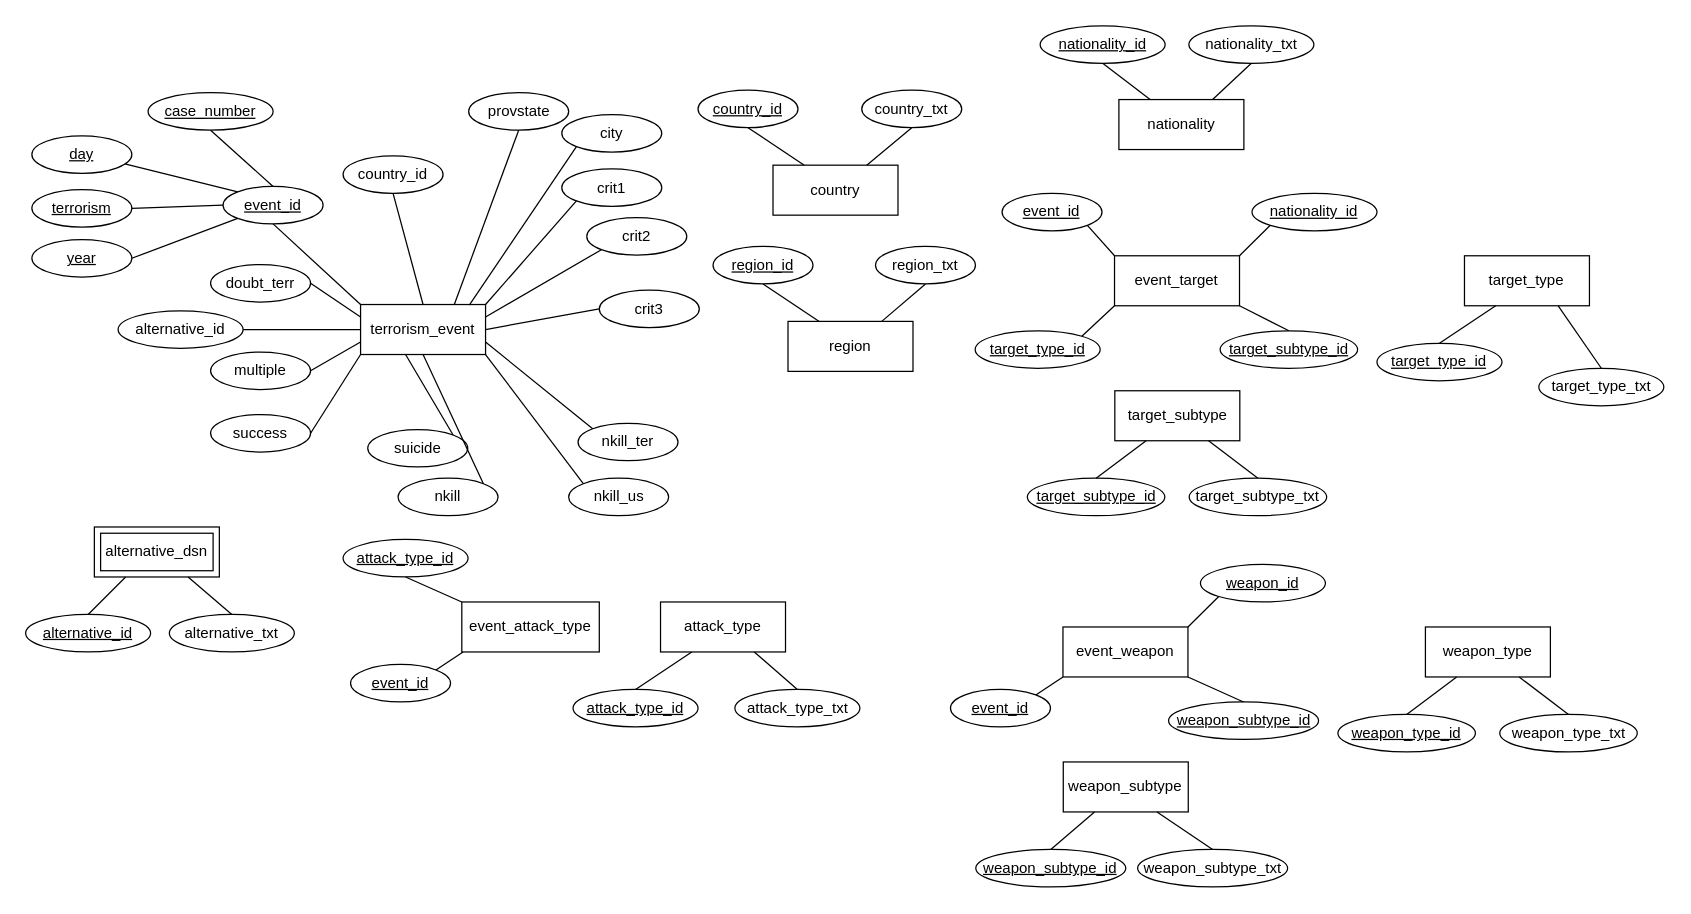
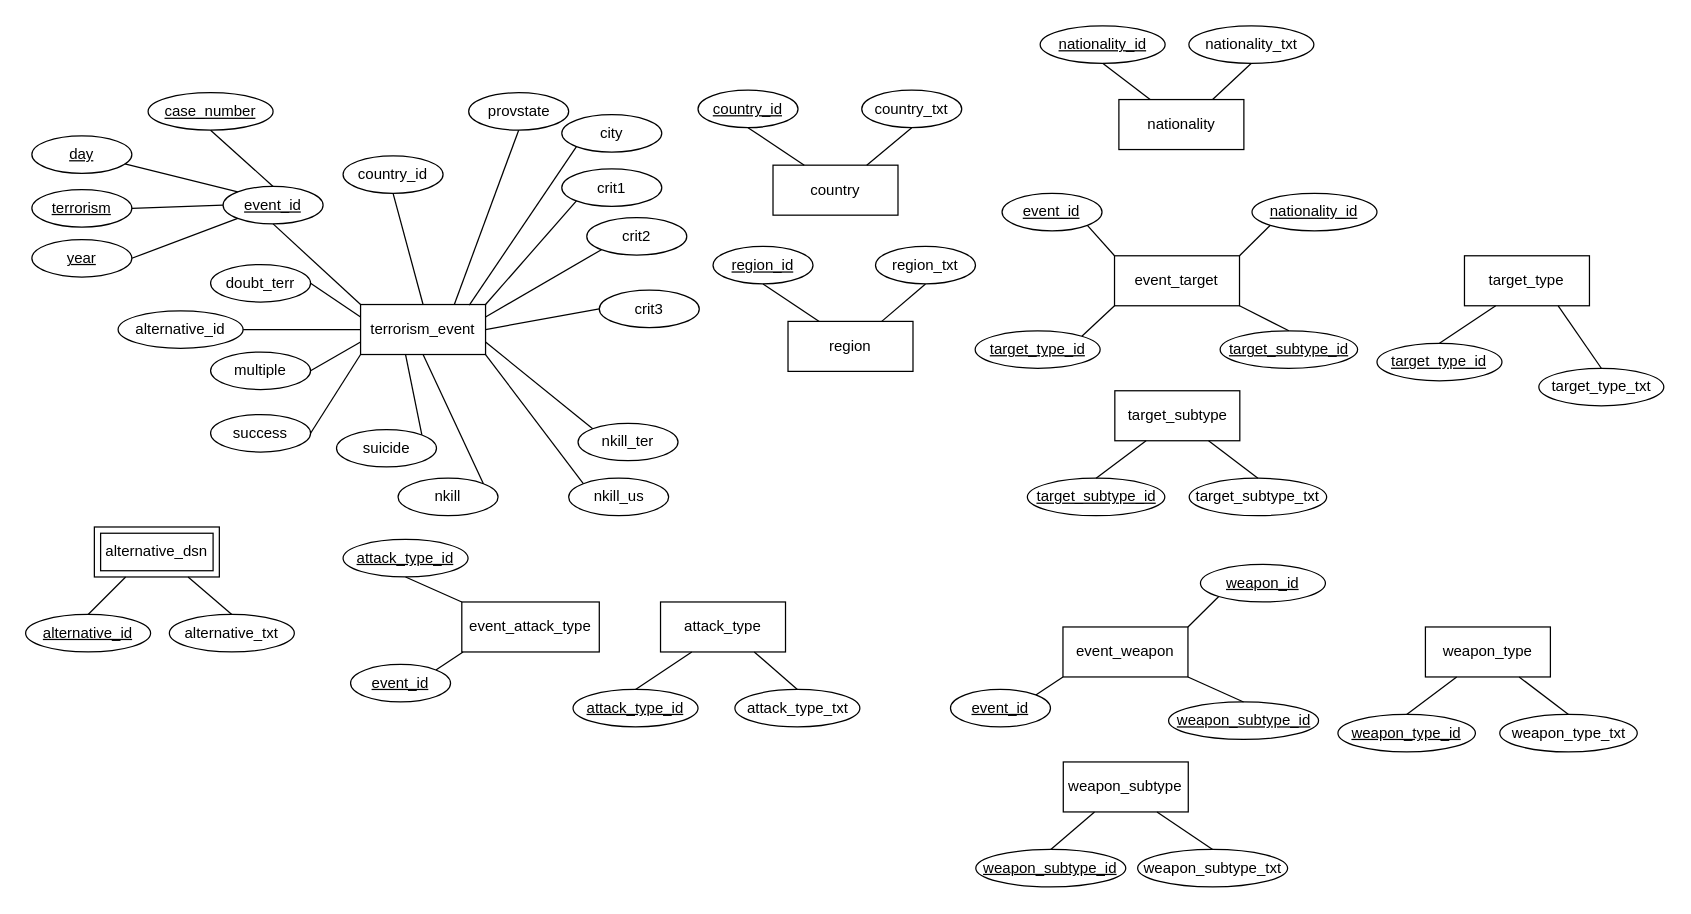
(418, 448) -> (387, 448)
